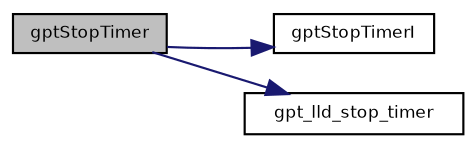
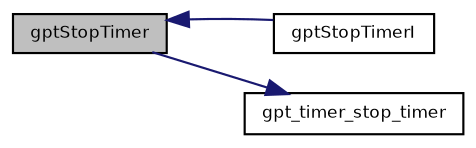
(209, 48) -> (231, 19)
(354, 114) -> (354, 114)
